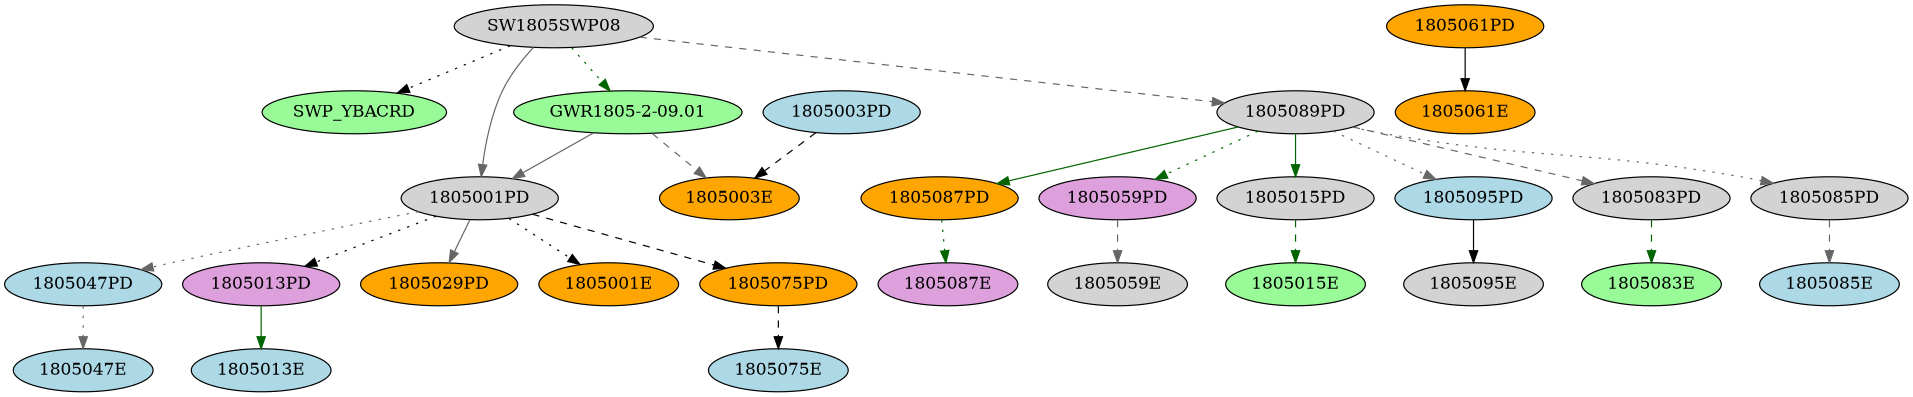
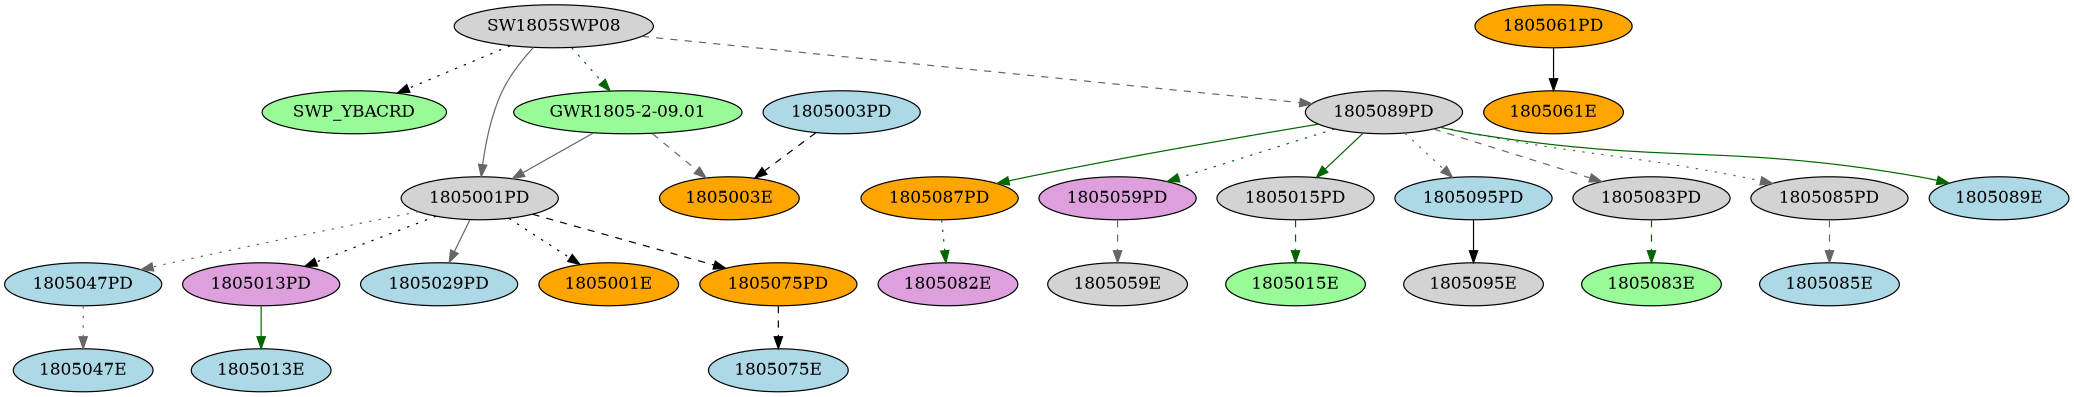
none -> (1999, 198)
(439, 284) -> (439, 284)
(948, 284) -> (948, 284)
